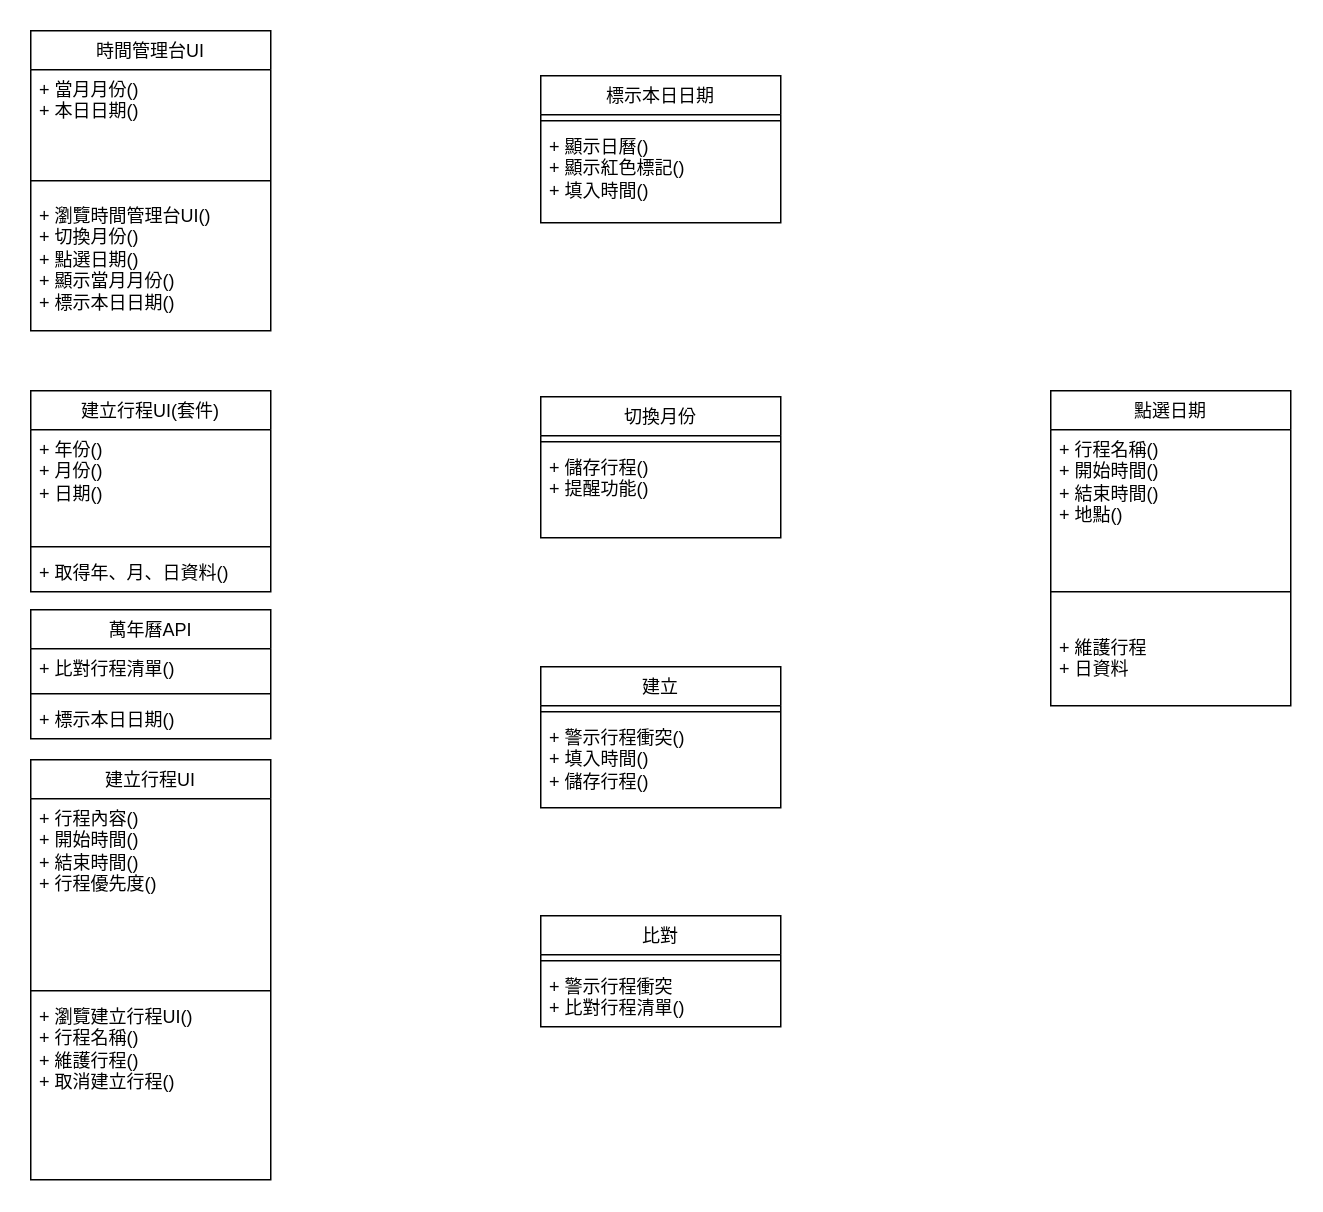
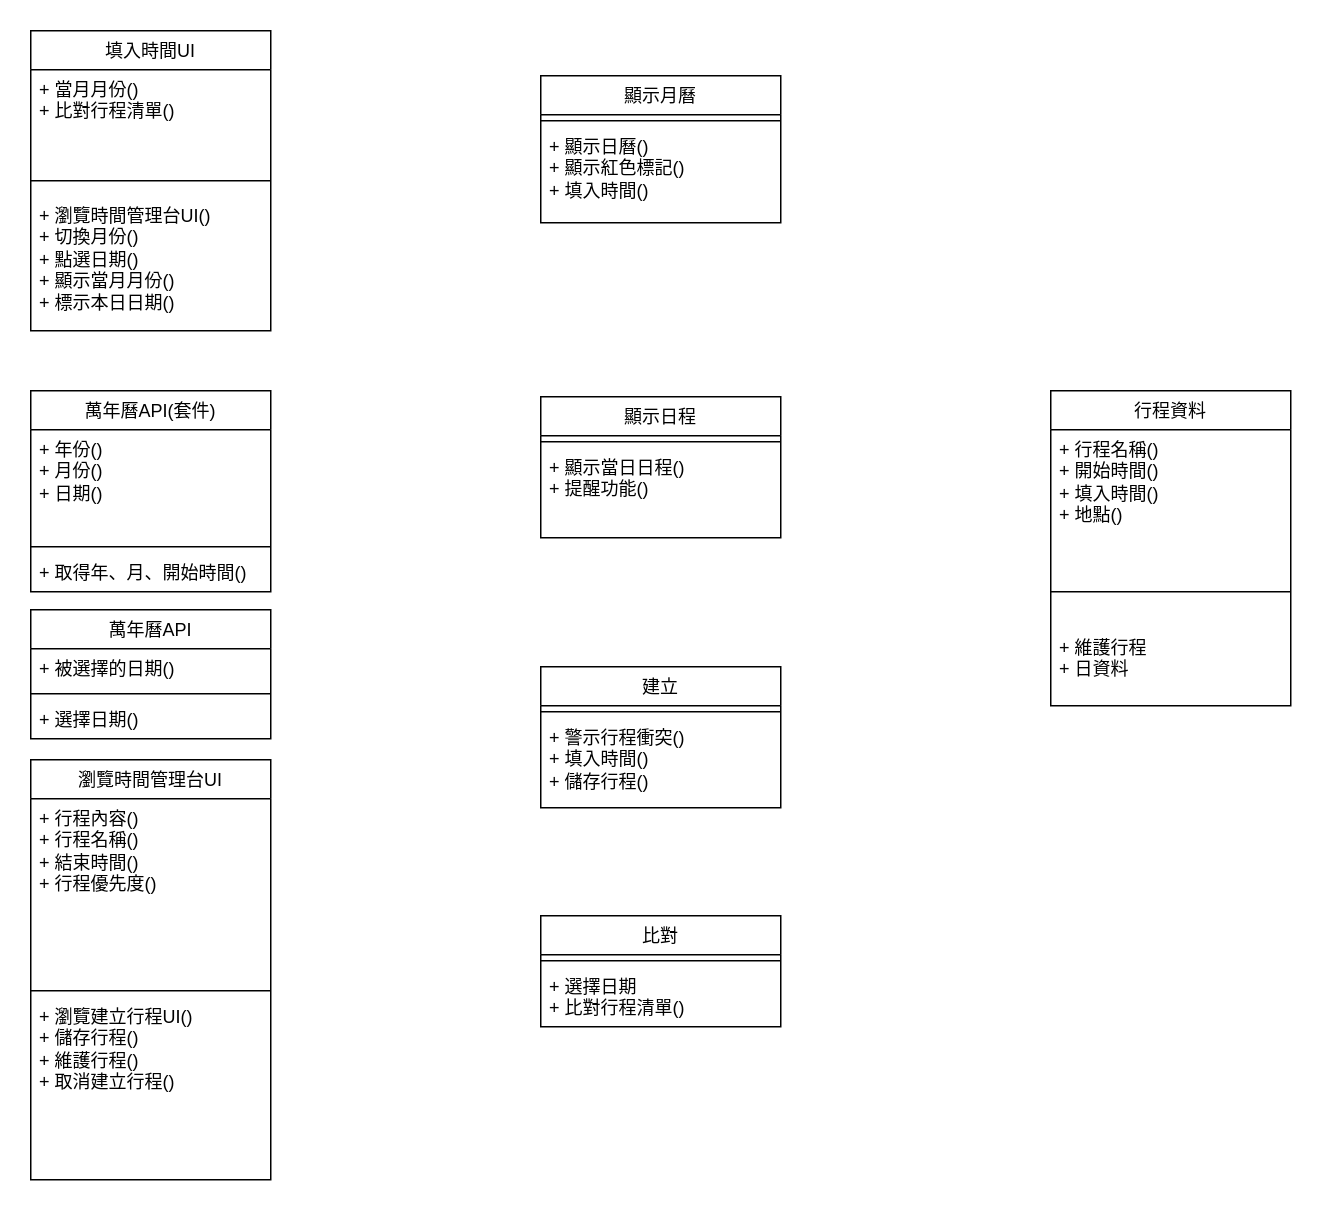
(151, 52) -> (151, 52)
(661, 97) -> (661, 97)
(94, 102) -> (112, 102)
(151, 412) -> (151, 412)
(1171, 412) -> (1171, 412)
(661, 418) -> (661, 418)
(604, 480) -> (622, 480)
(1116, 483) -> (1116, 483)
(139, 574) -> (148, 574)
(112, 670) -> (112, 670)
(112, 721) -> (94, 721)
(151, 781) -> (151, 781)
(103, 852) -> (103, 852)
(622, 999) -> (622, 999)
(122, 1050) -> (122, 1050)
